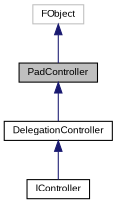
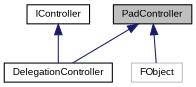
(58, 49) -> (155, 49)
(58, 165) -> (58, 49)
